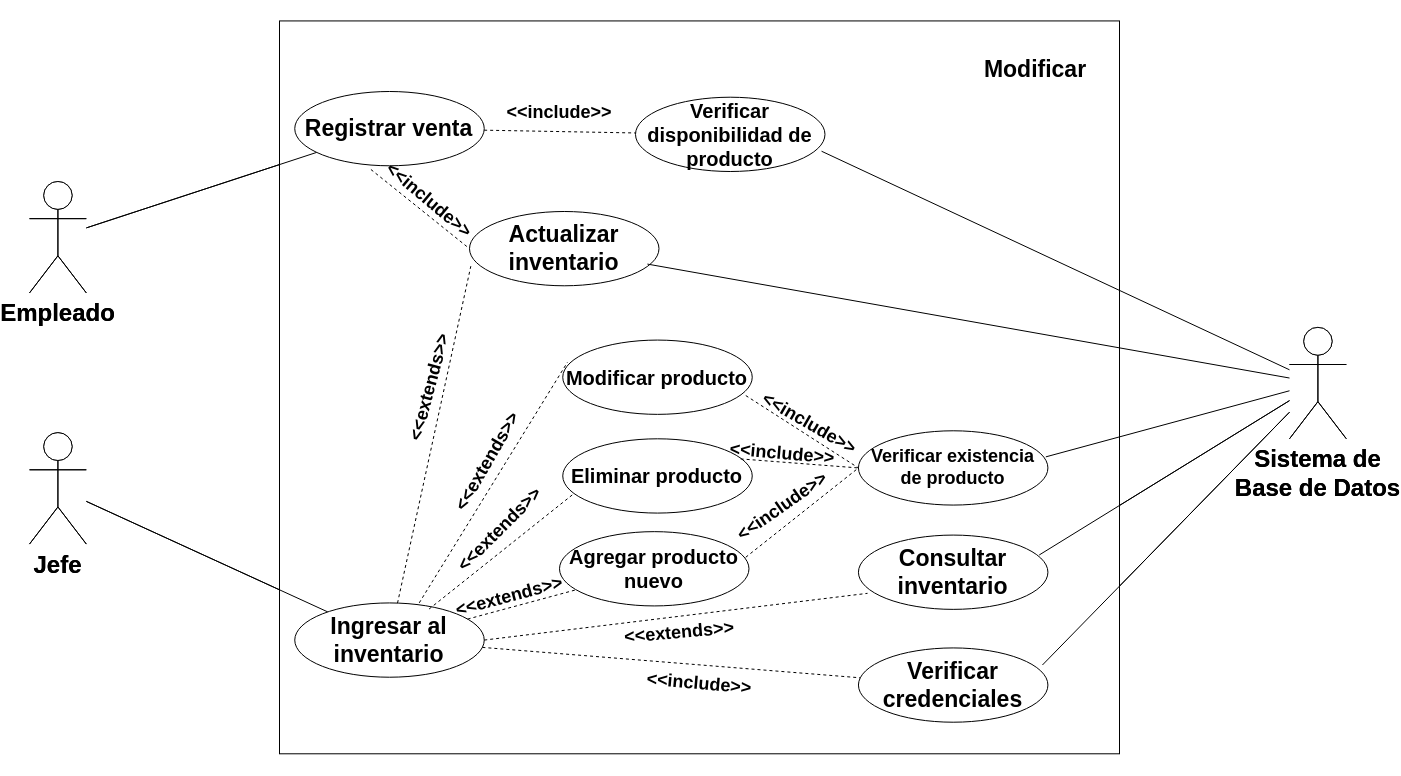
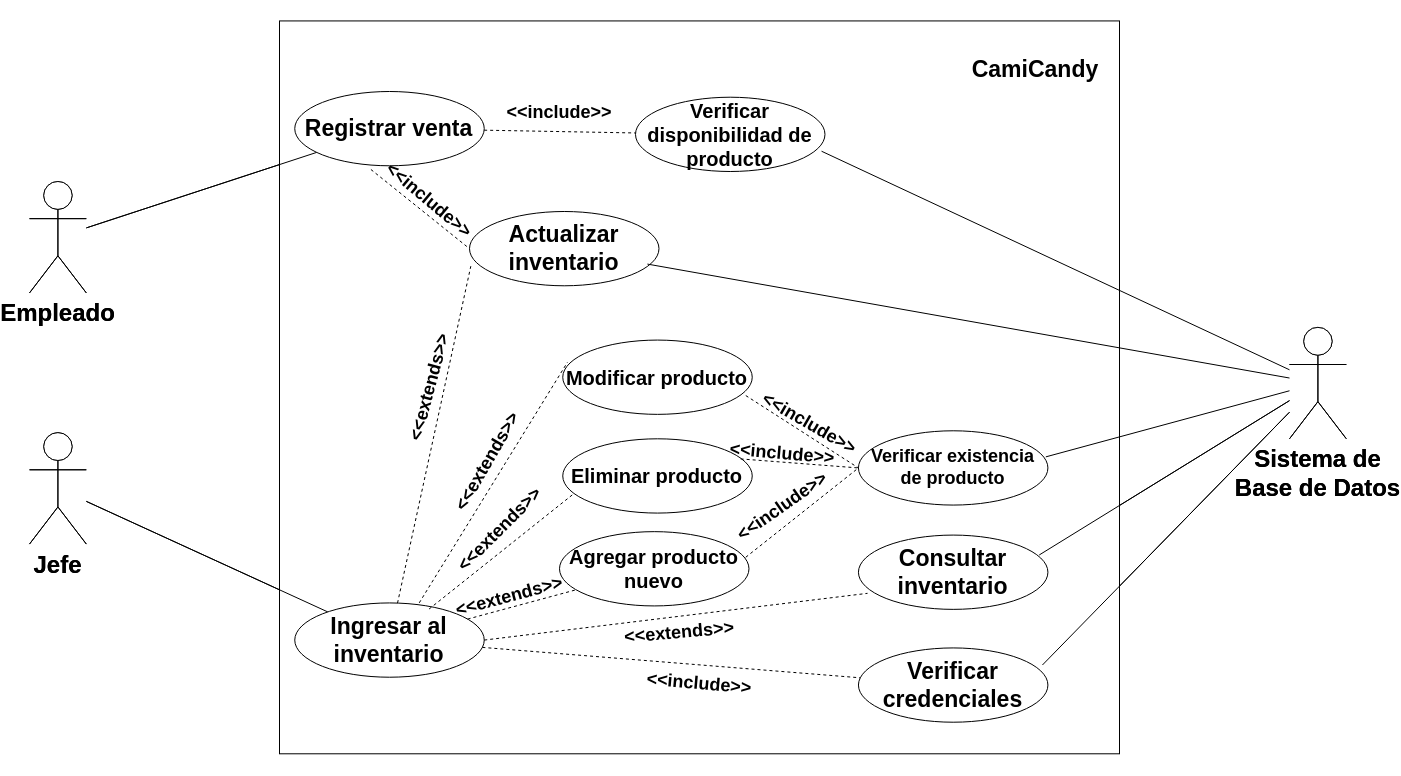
(1036, 70) -> (1036, 70)
